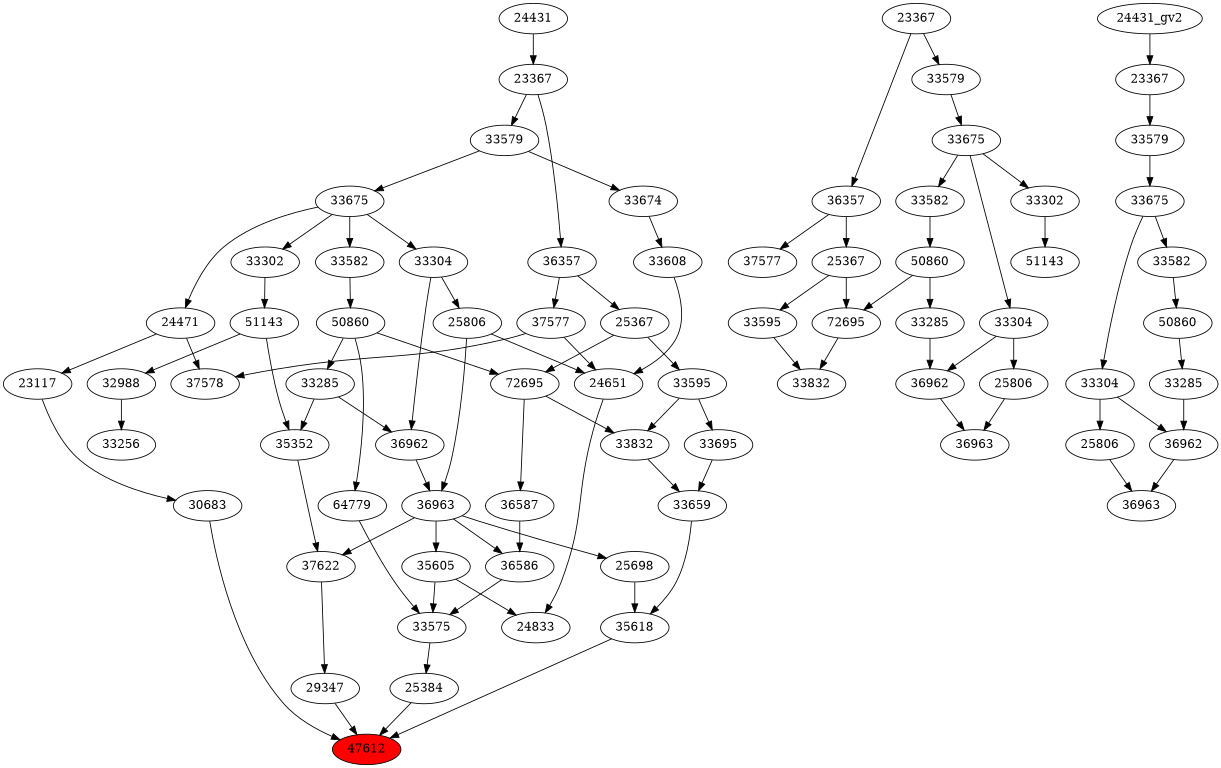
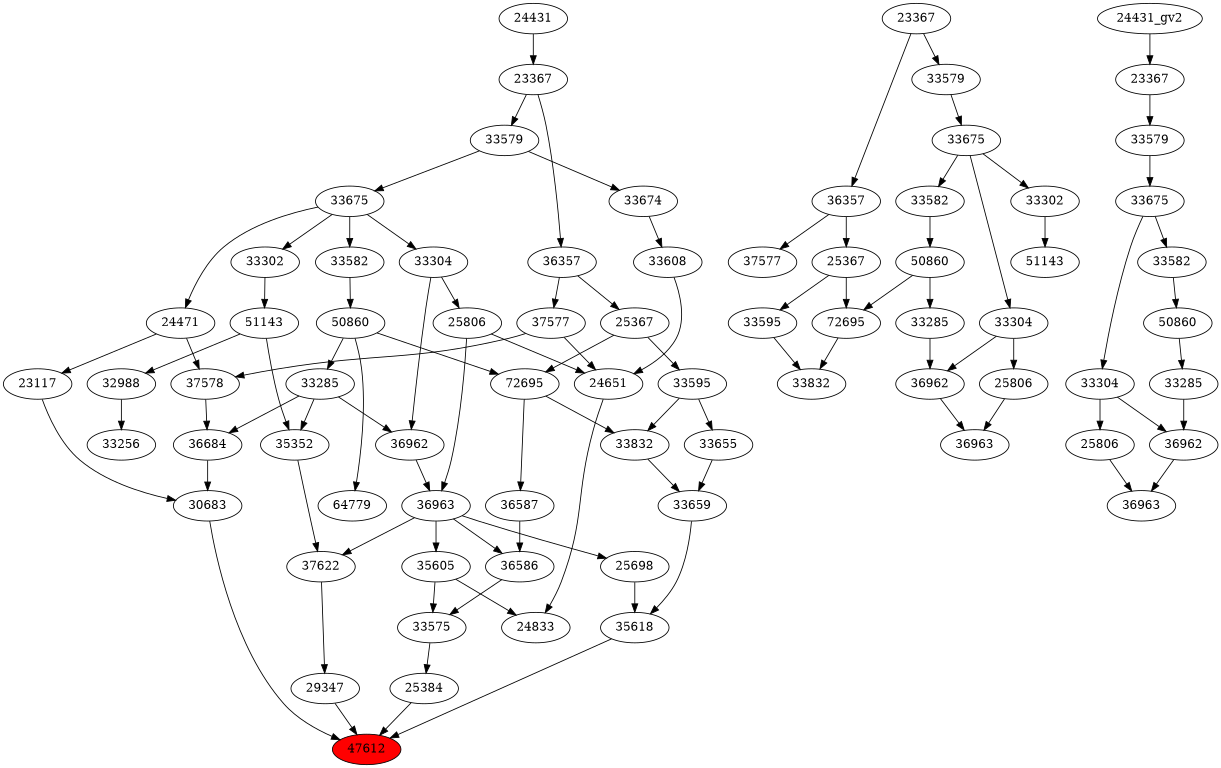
none -> (208, 445)
(719, 445) -> (719, 445)
(384, 565) -> none
